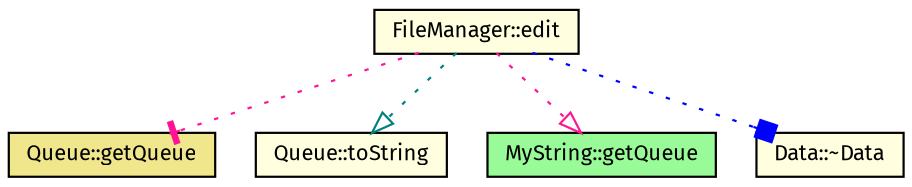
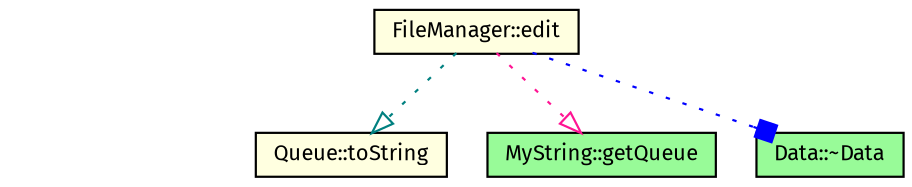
(112, 155) -> none
(830, 155) -> (830, 155)
